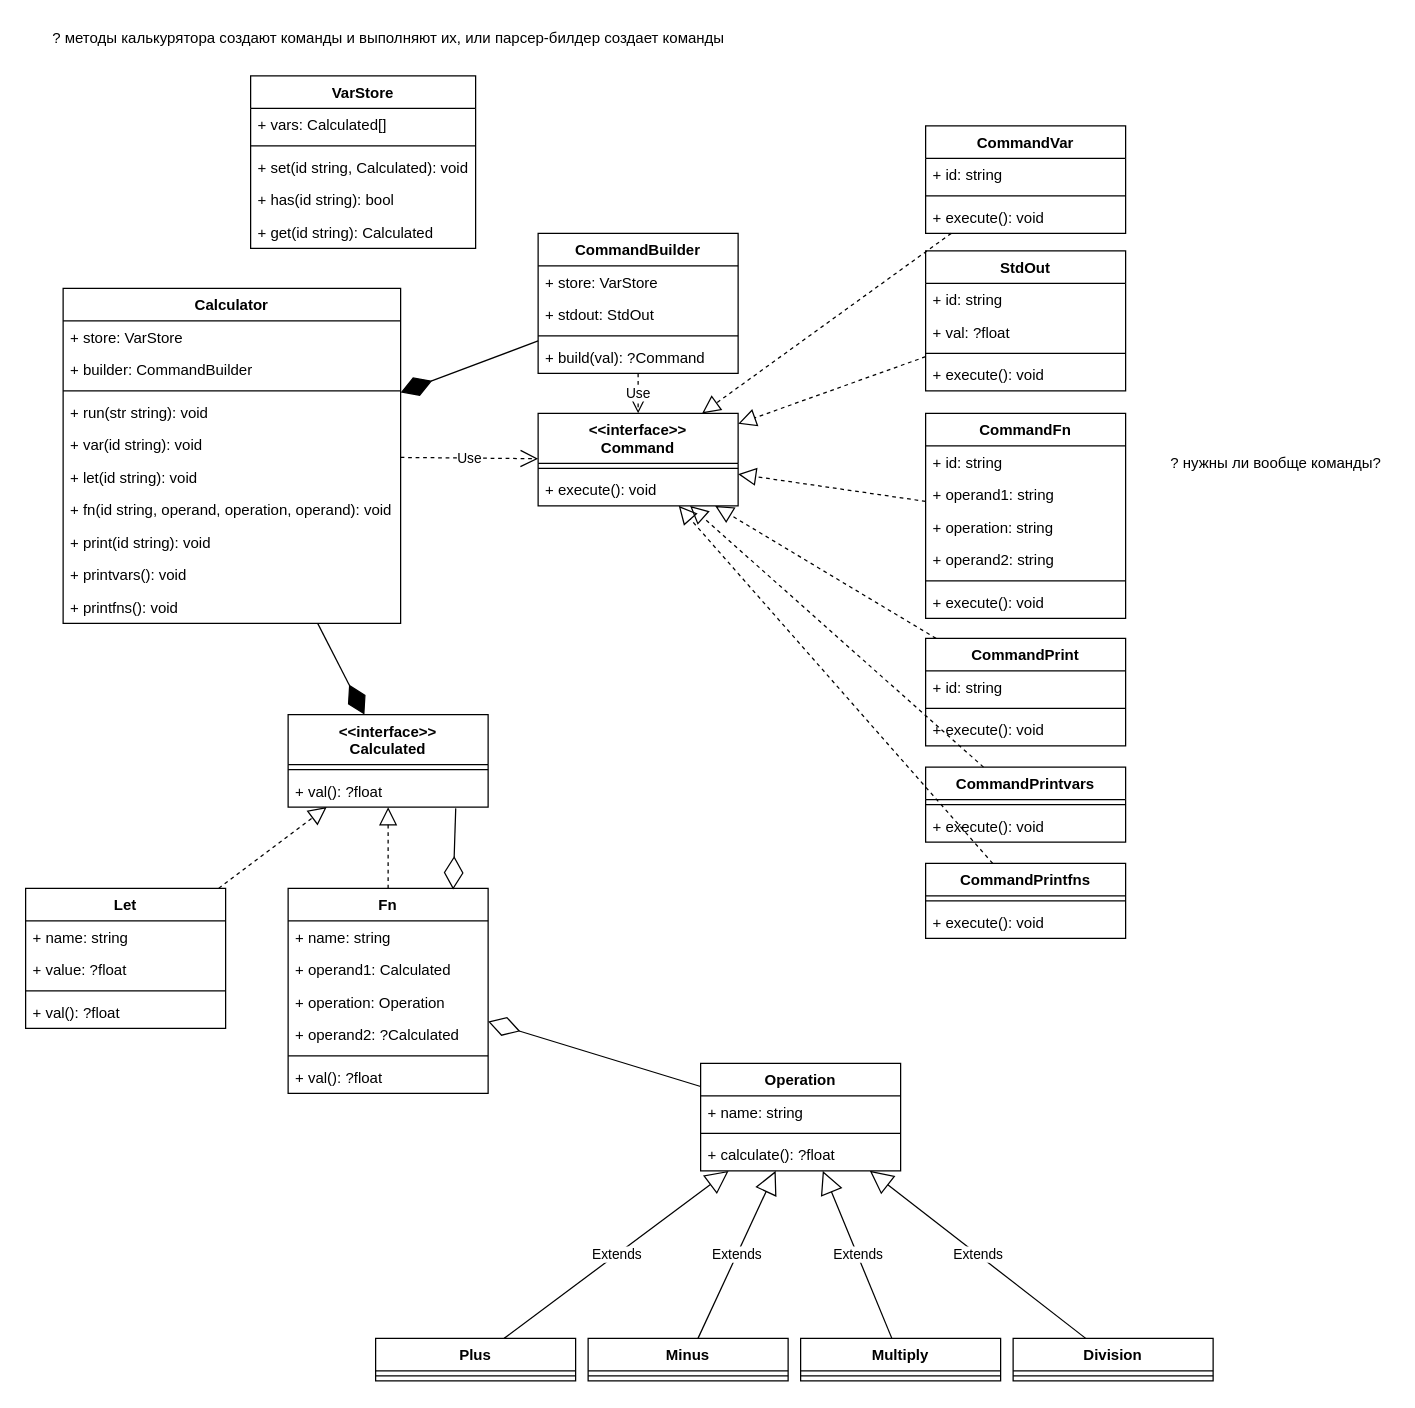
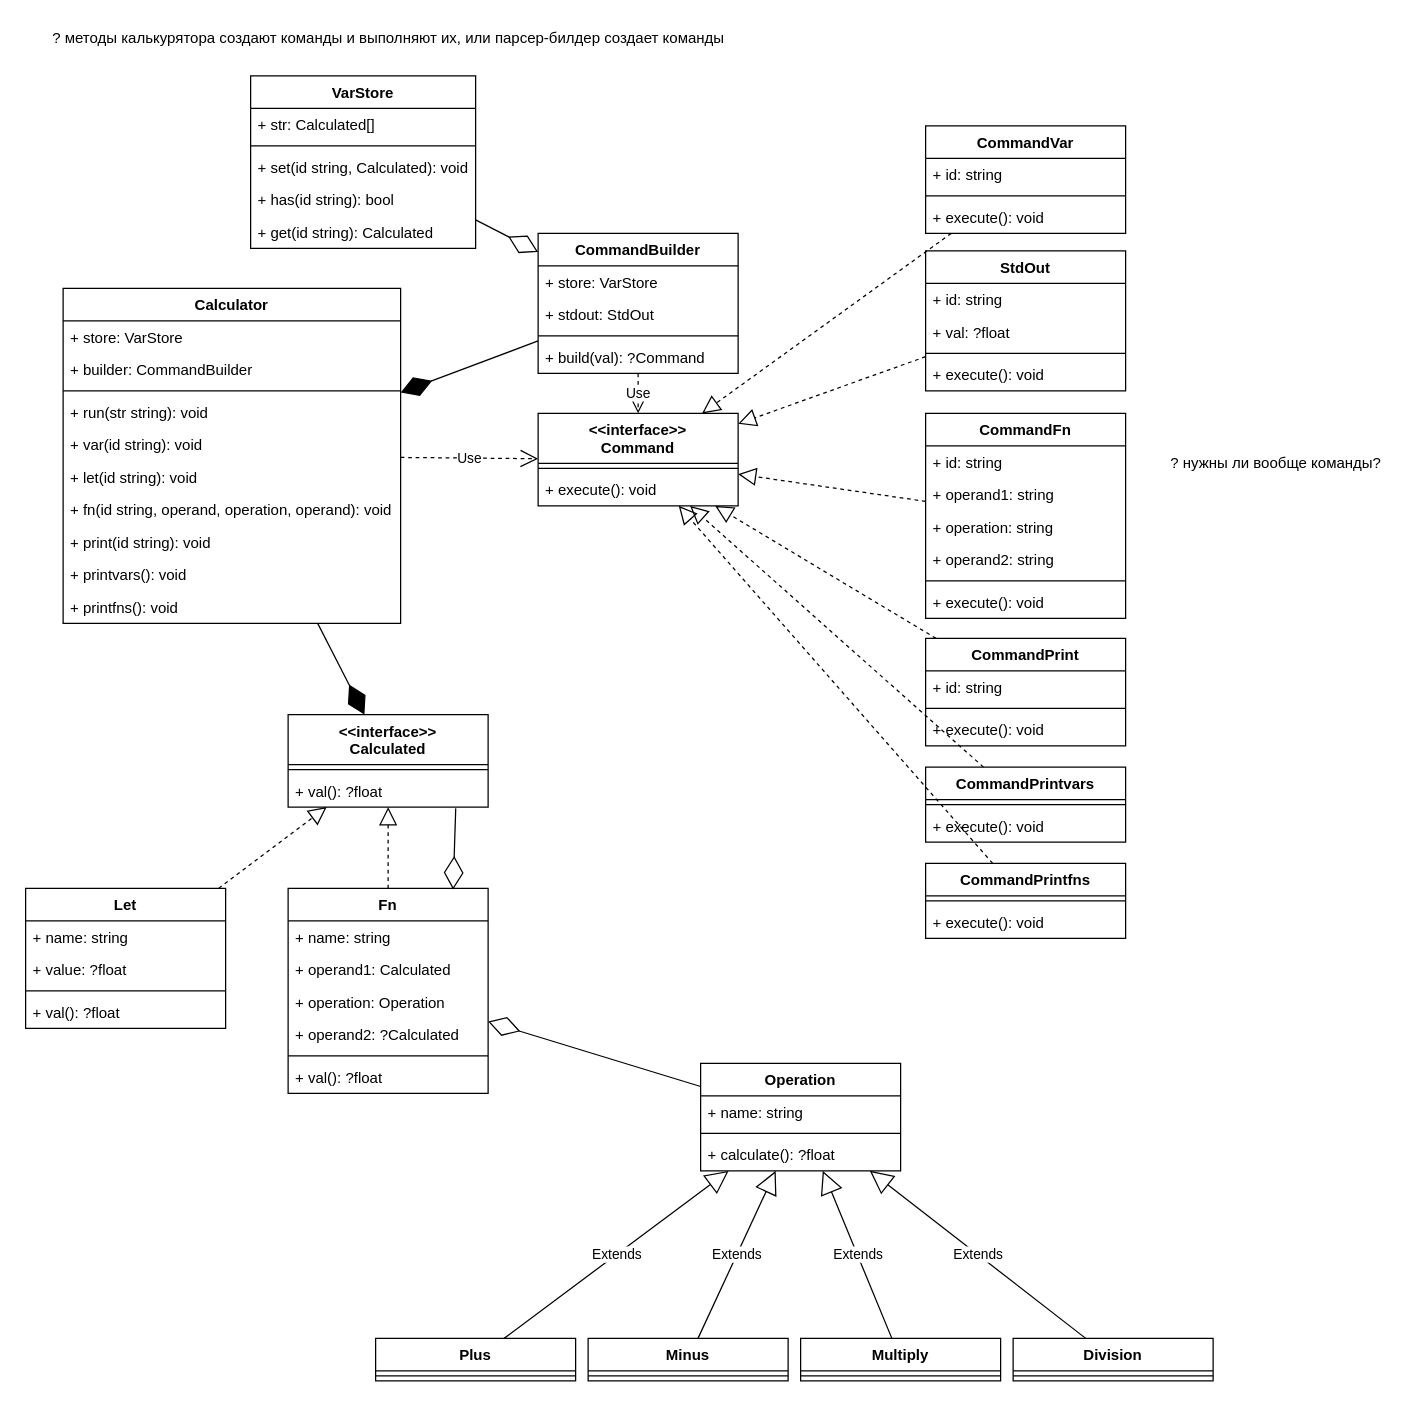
(332, 125) -> (328, 125)
none -> (493, 229)
